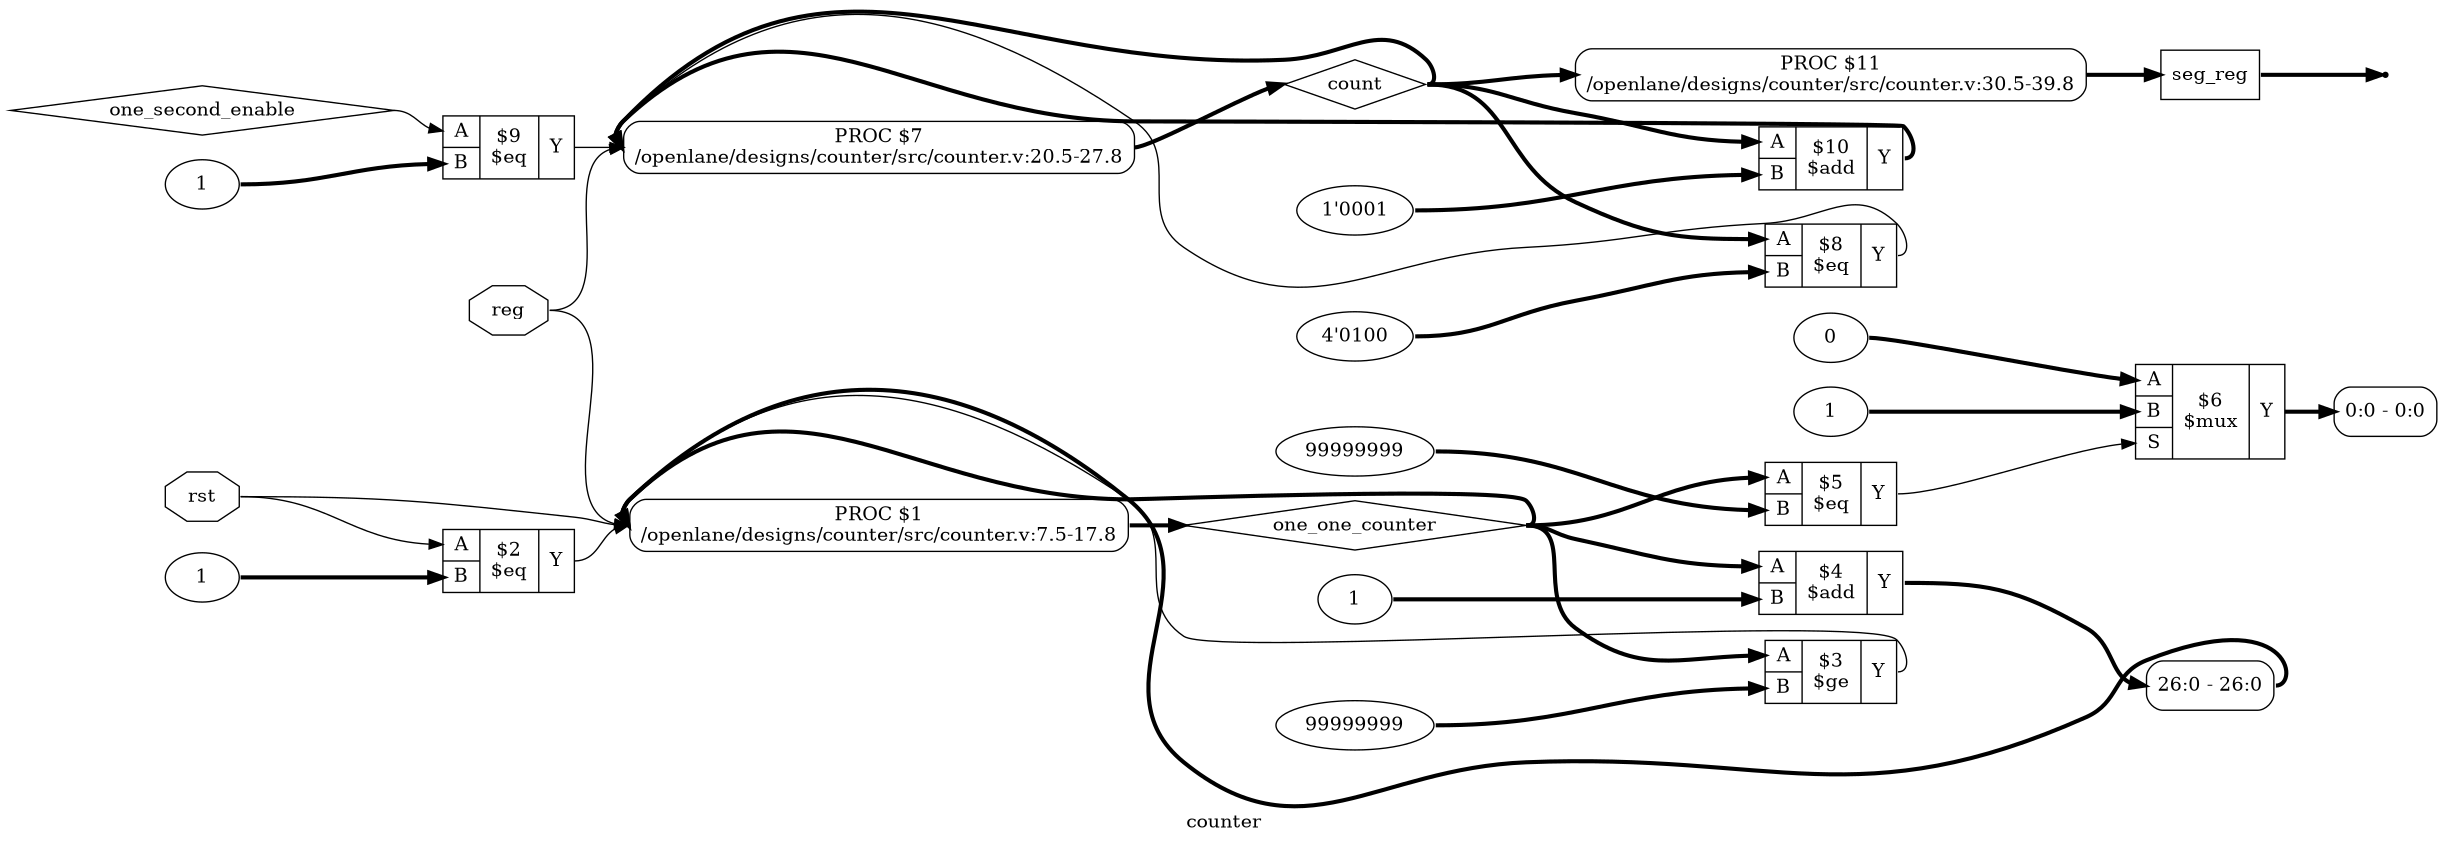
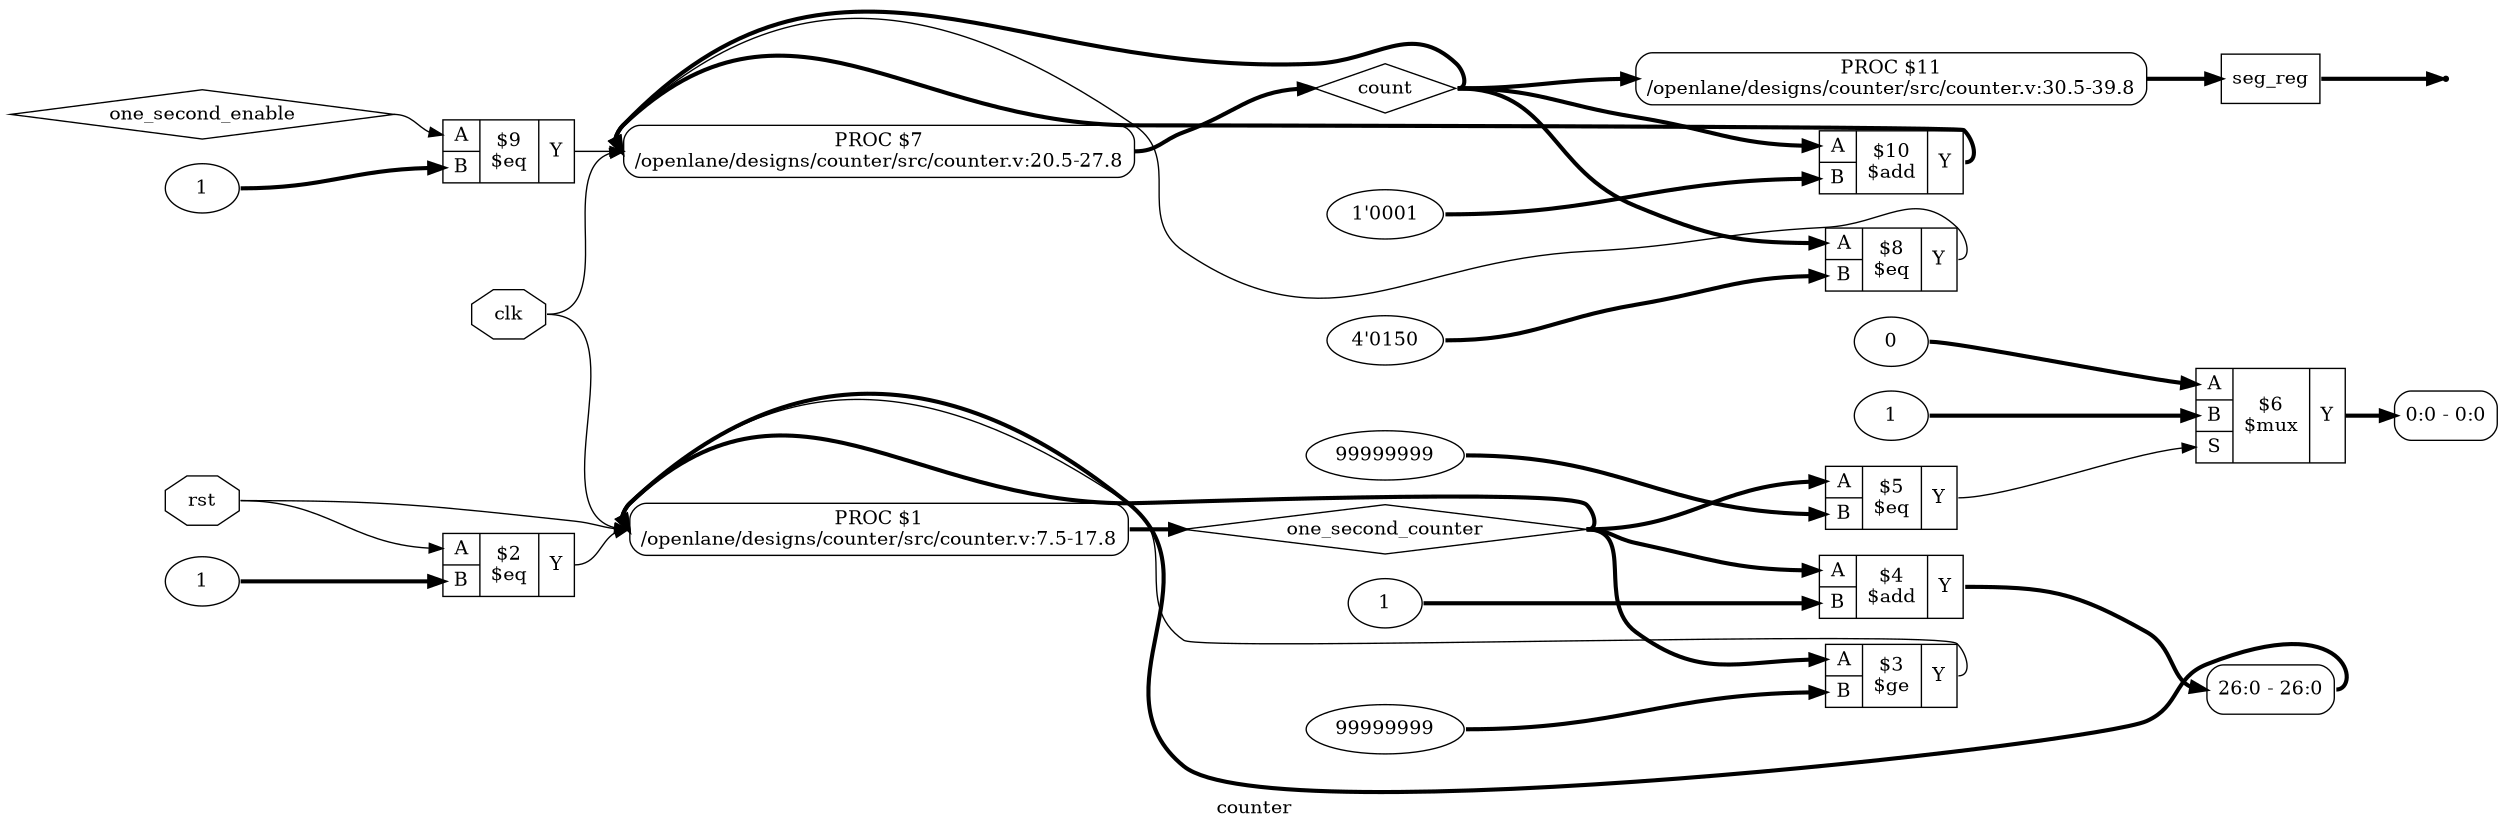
(509, 310) -> (509, 314)
(1355, 336) -> (1385, 340)
(1355, 525) -> (1385, 529)
